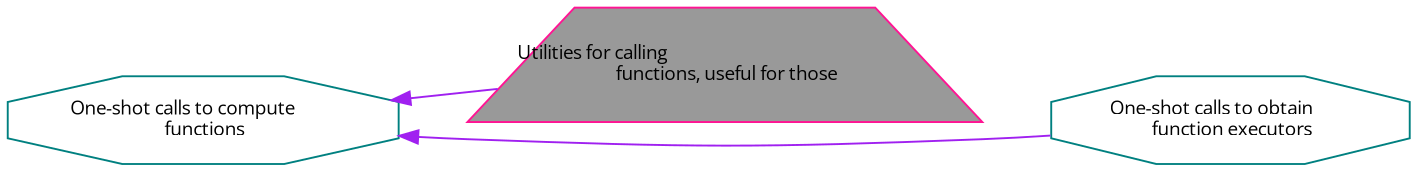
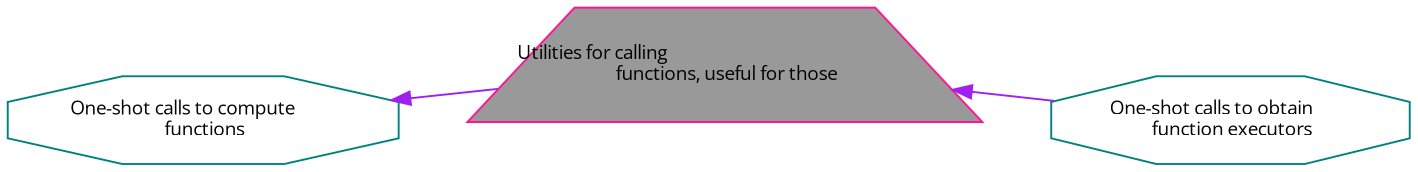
(735, 146) -> (1013, 96)
